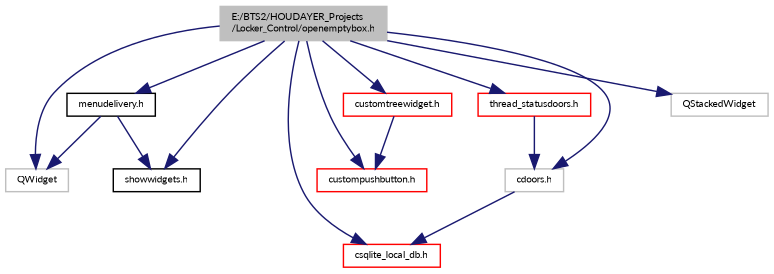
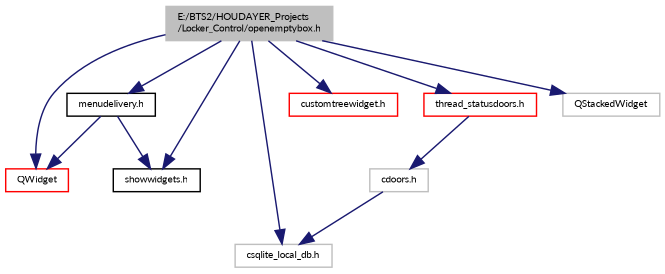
(543, 61) -> none
(37, 180) -> (37, 180)
(372, 180) -> none
(392, 256) -> (284, 256)
